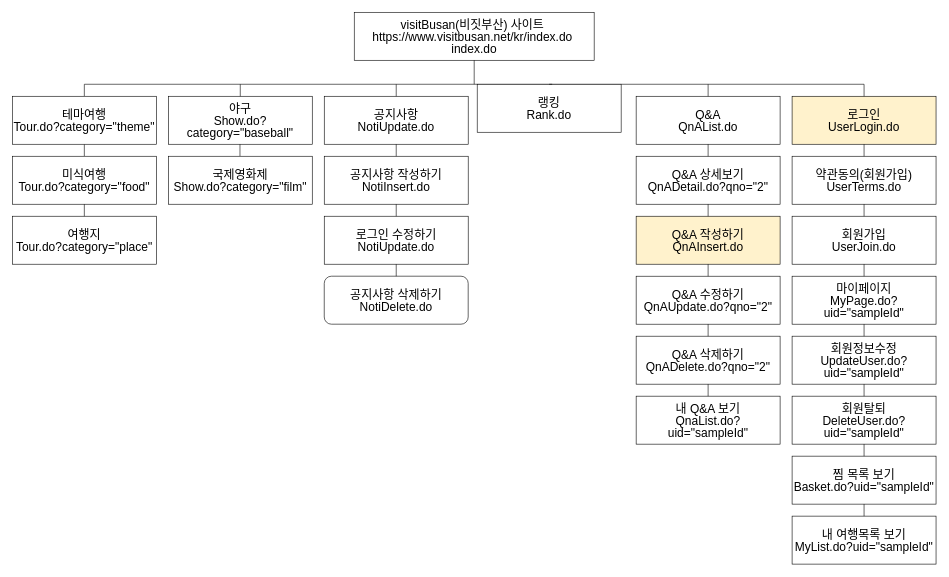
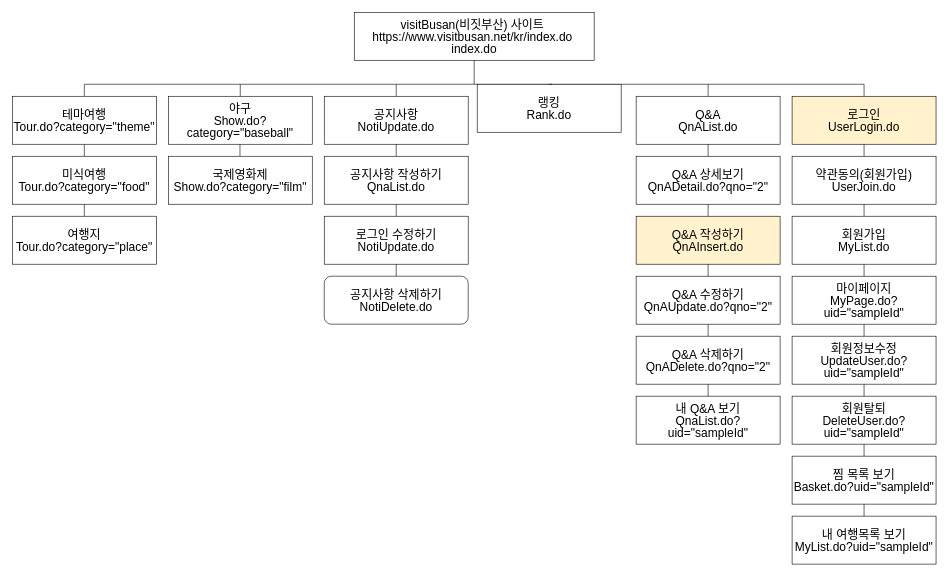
(396, 180) -> (396, 180)
(864, 180) -> (864, 180)
(864, 240) -> (864, 240)
